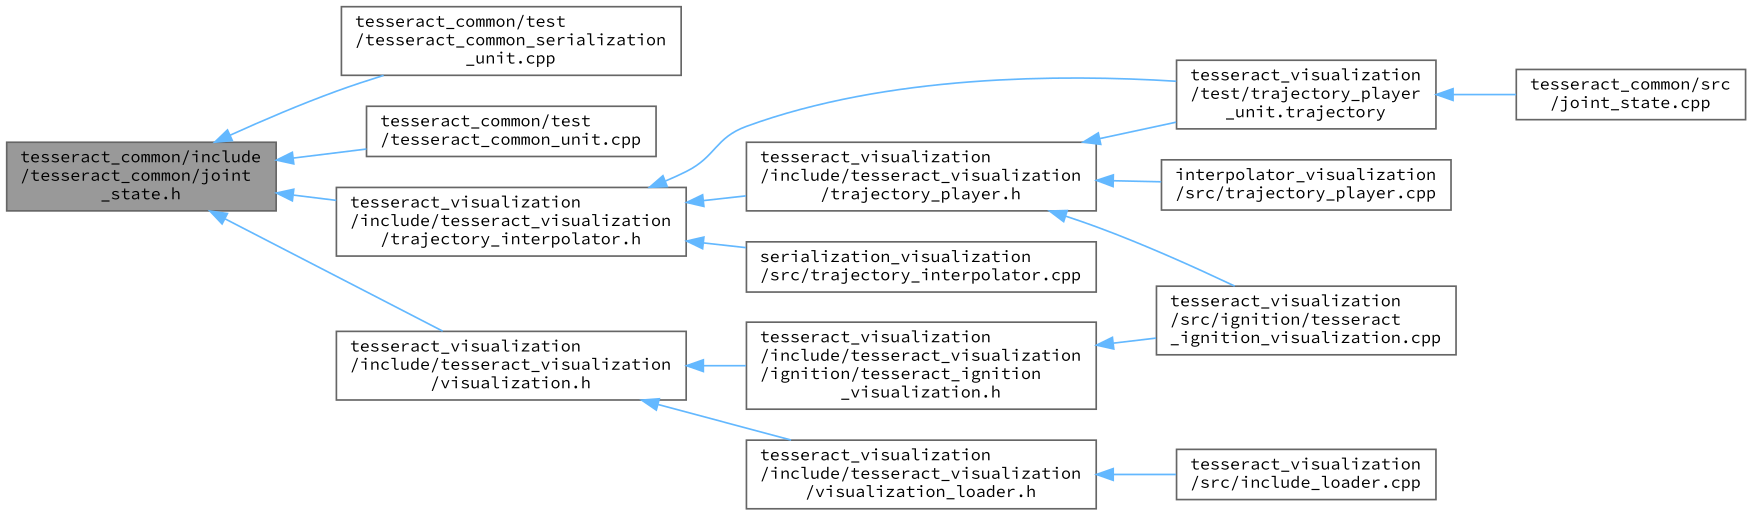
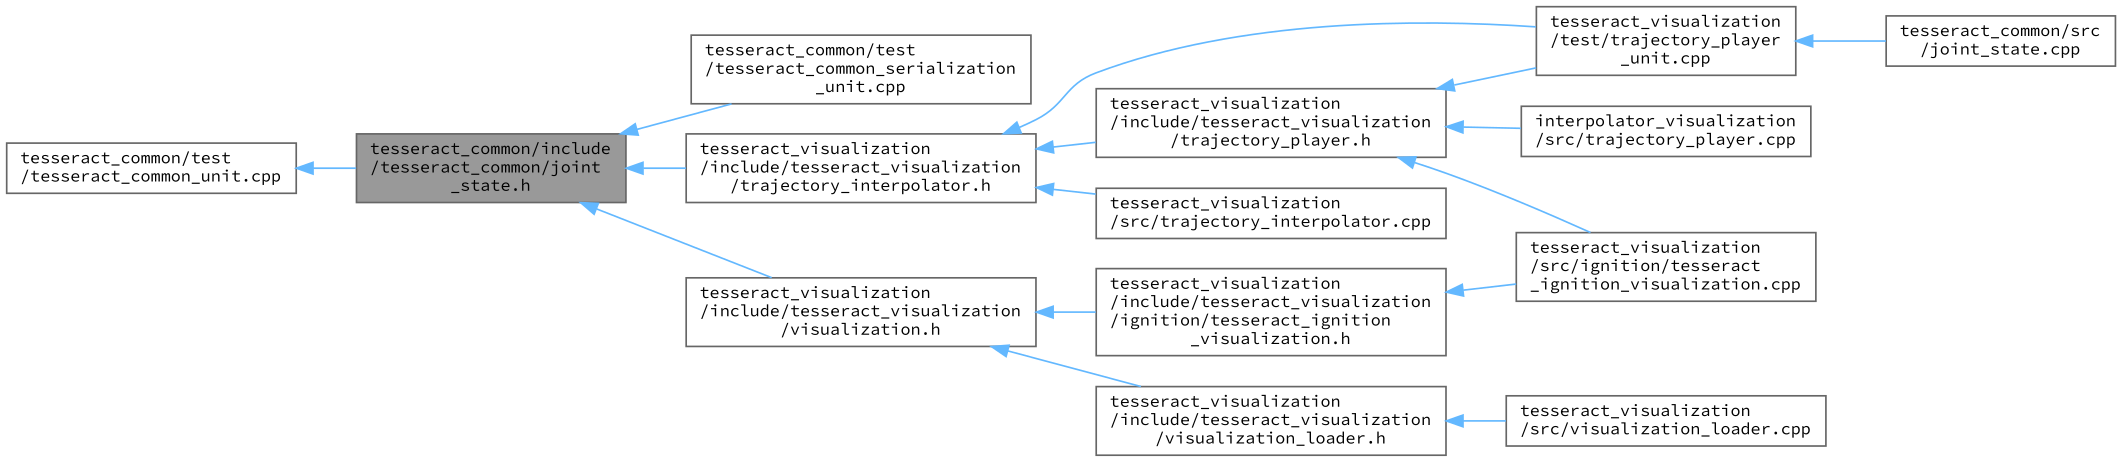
(1306, 95) -> (1666, 41)
(330, 154) -> (335, 168)
(921, 267) -> (1271, 213)
(1306, 474) -> (1666, 421)
